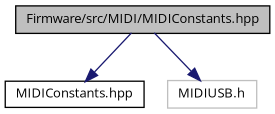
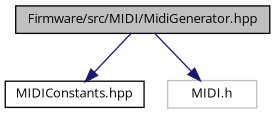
(143, 20) -> (143, 20)
(212, 94) -> (212, 94)
